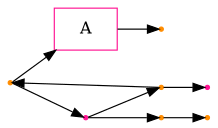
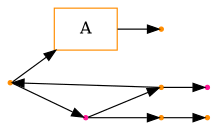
(86, 29) -> (86, 29)
